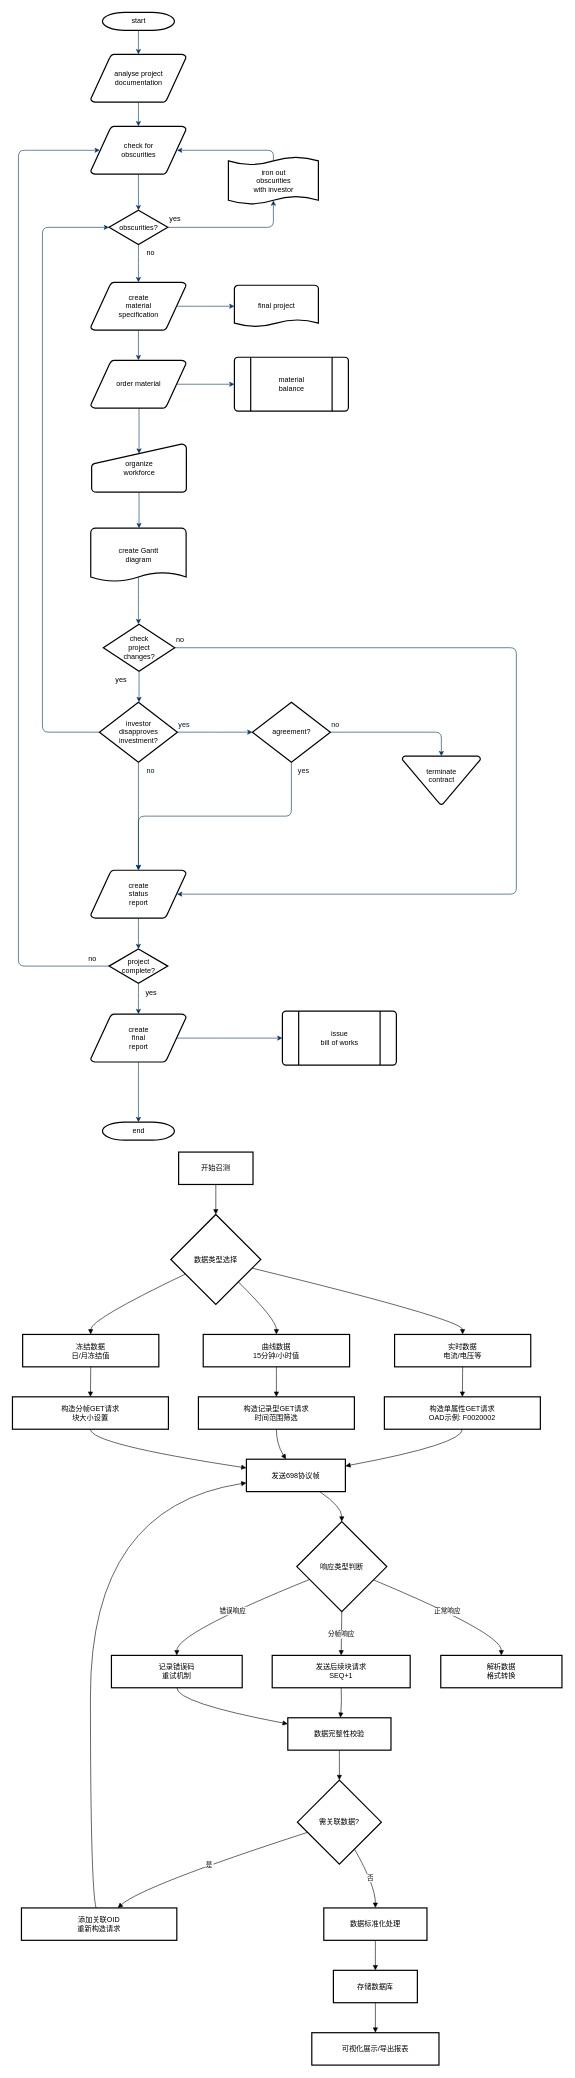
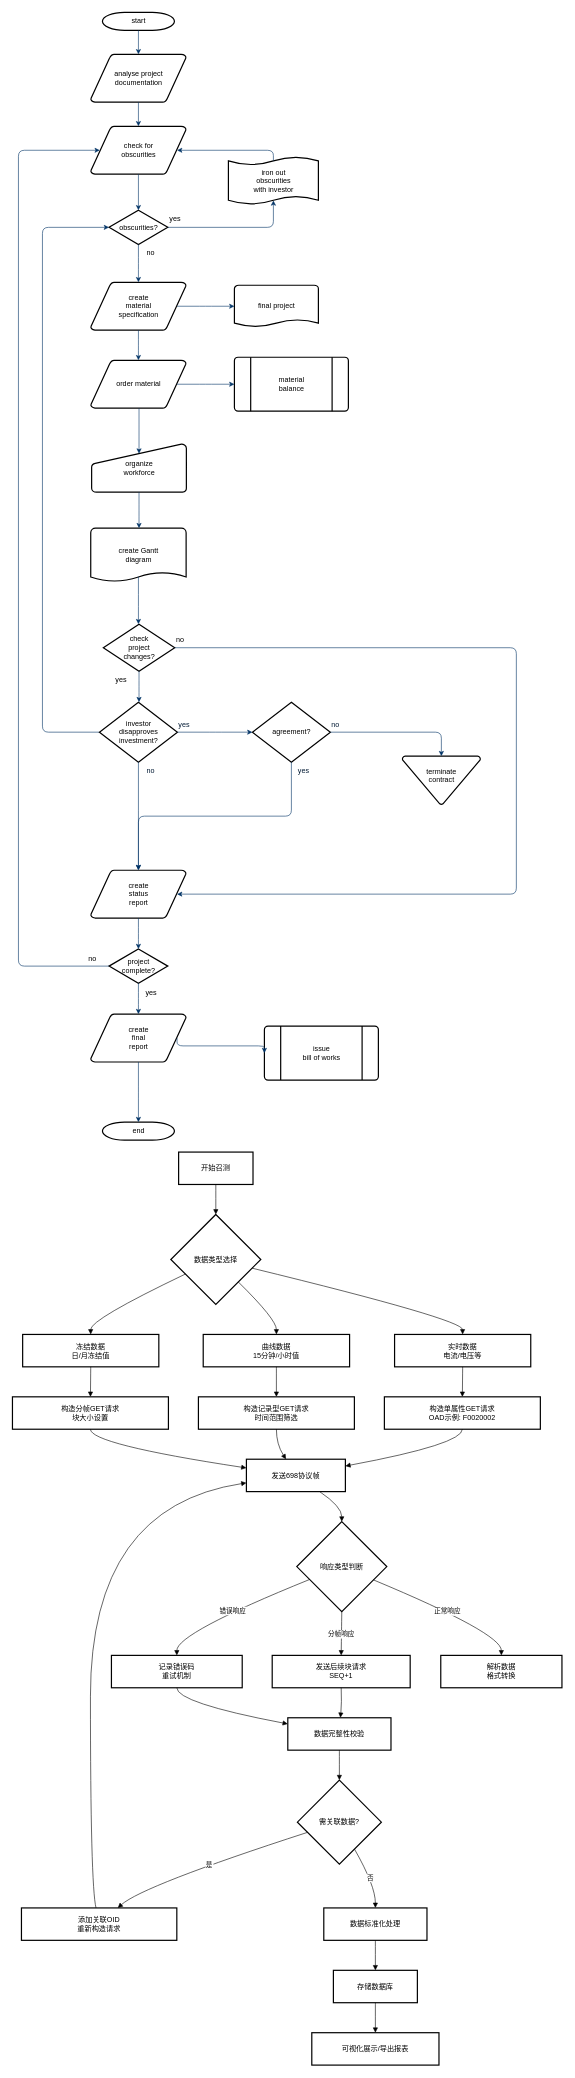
(339, 1038) -> (321, 1053)
